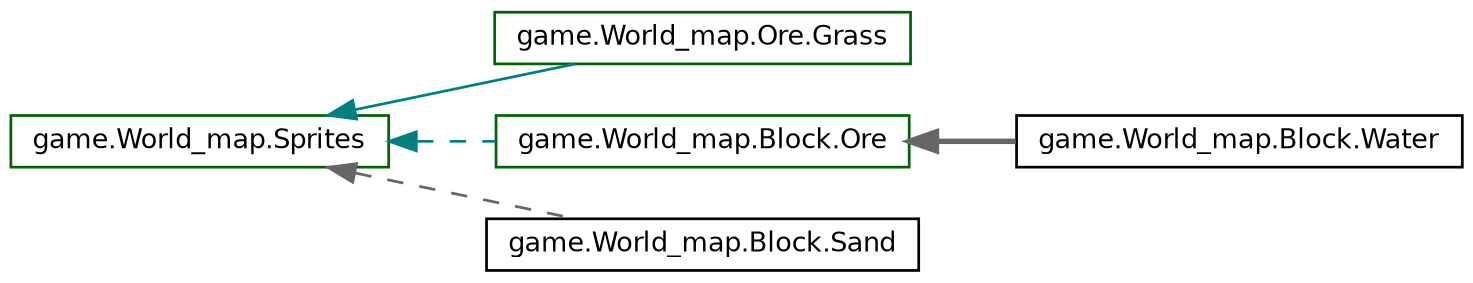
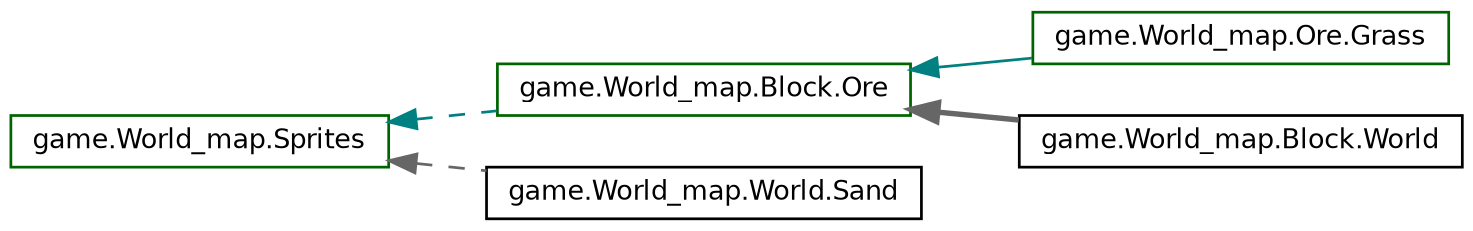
(465, 87) -> (985, 63)
(1239, 141) -> (1241, 141)
(703, 245) -> (704, 193)
